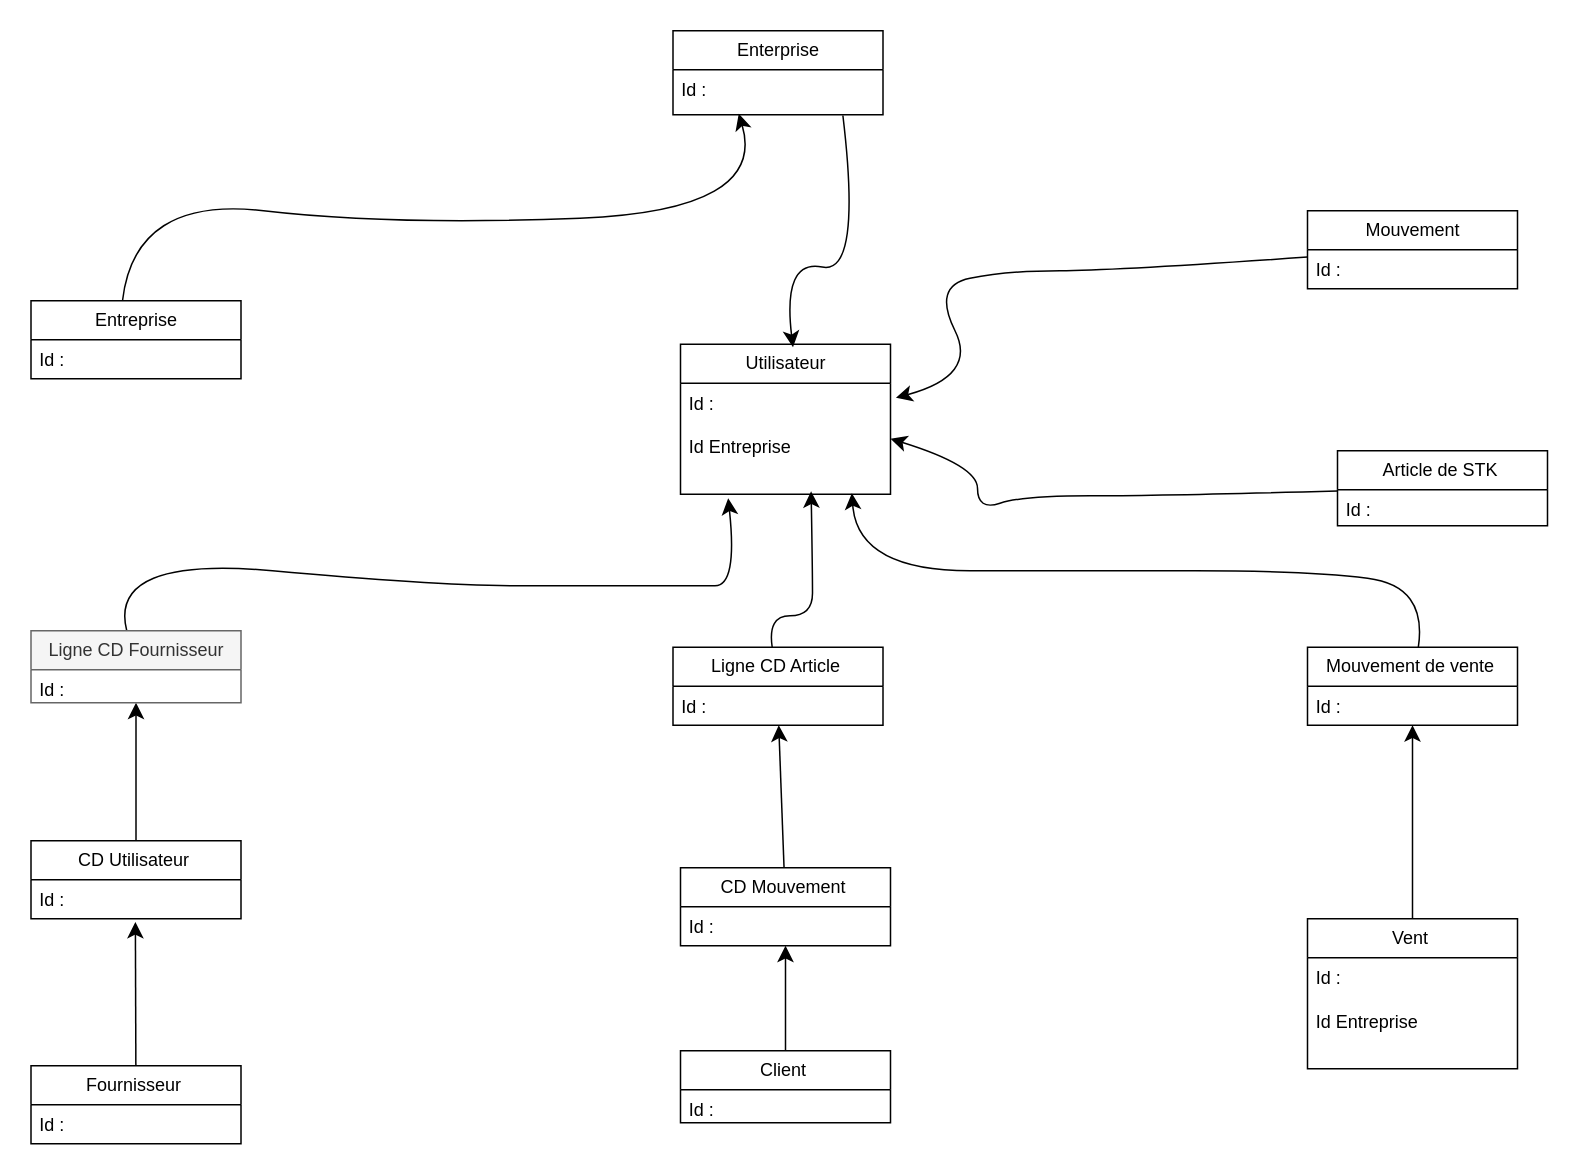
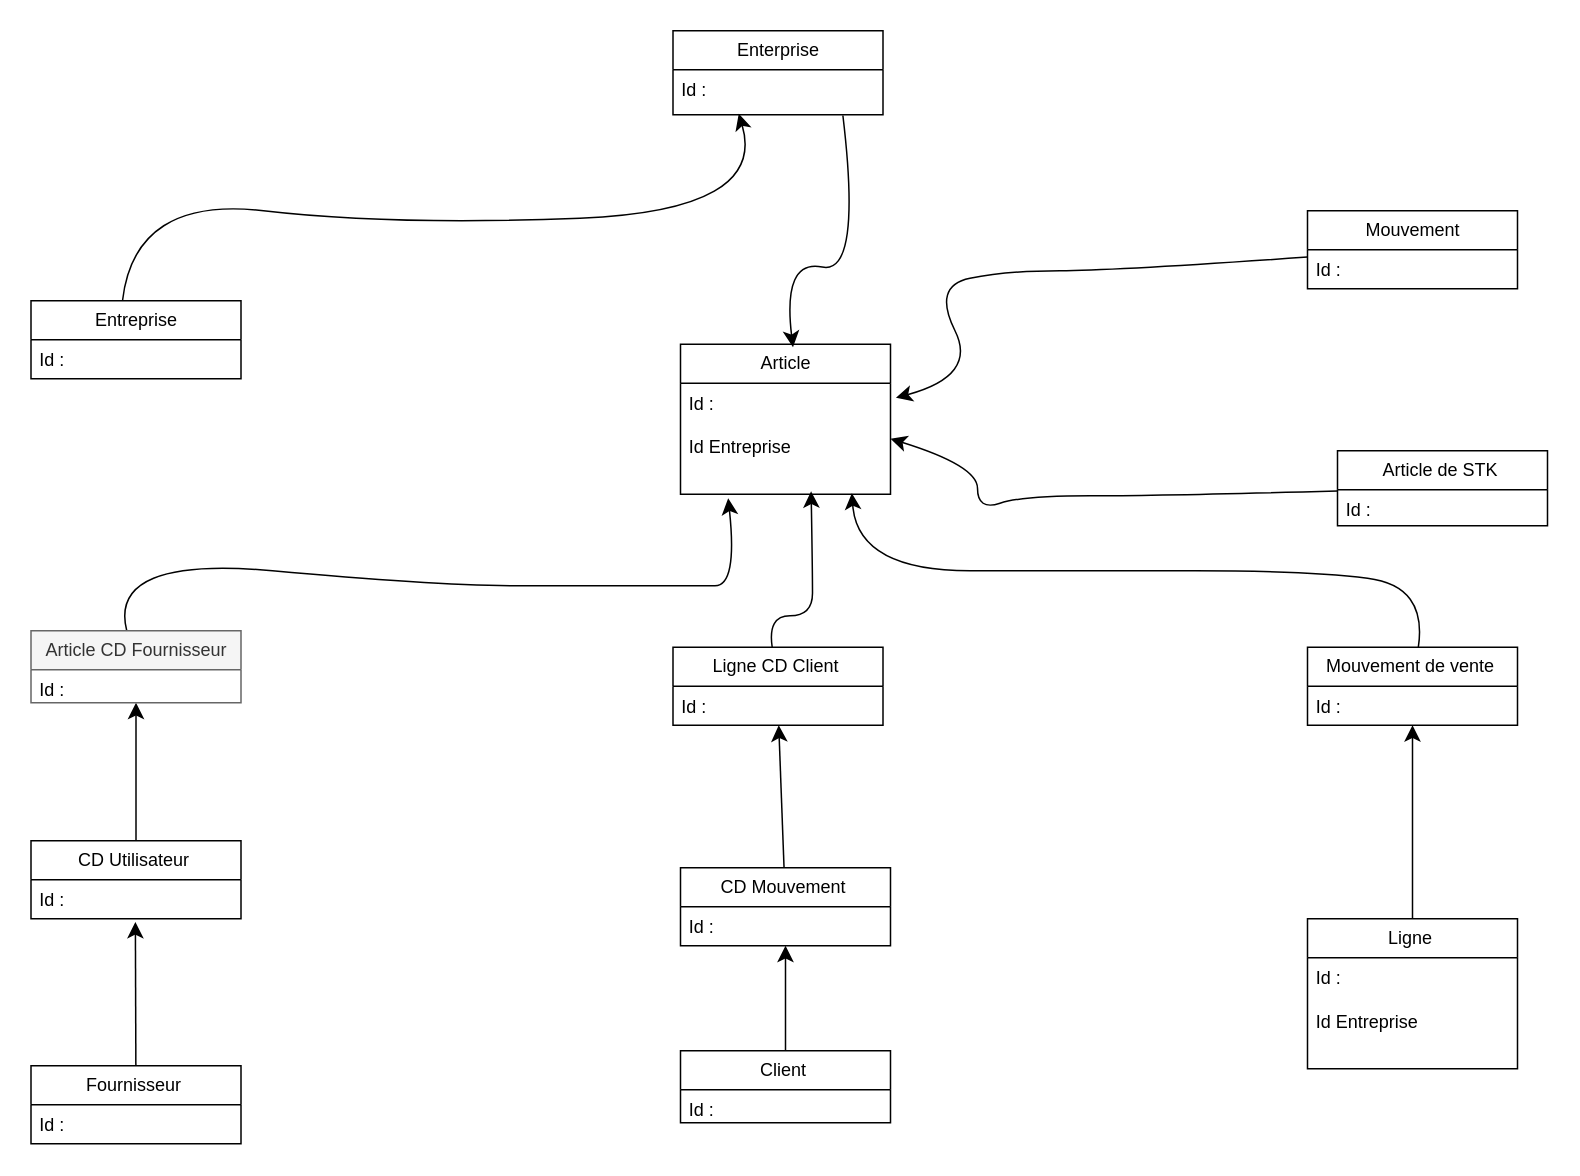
(786, 364) -> (786, 364)
(137, 650) -> (137, 650)
(779, 667) -> (779, 667)
(1413, 938) -> (1413, 938)
